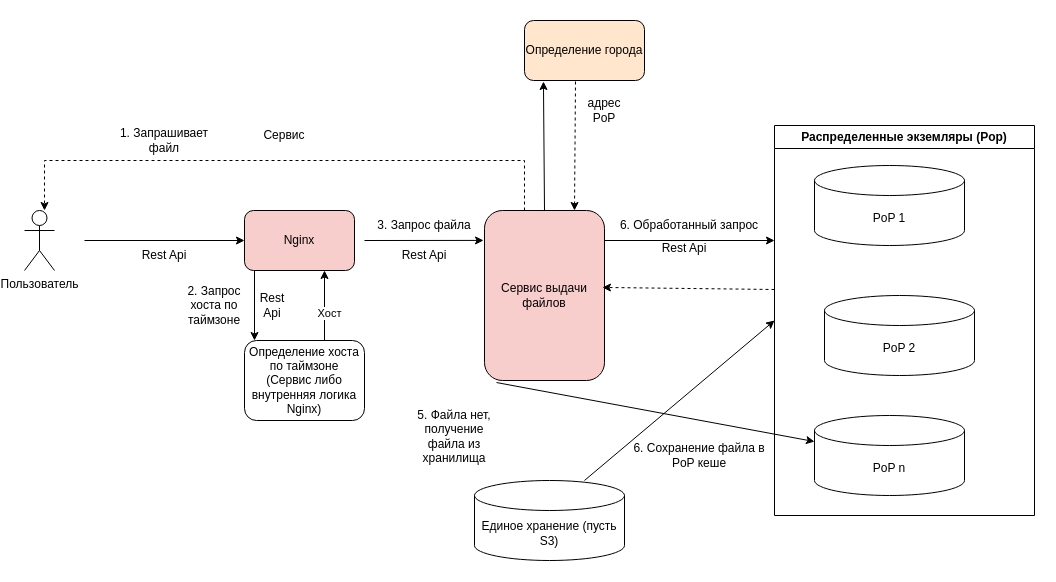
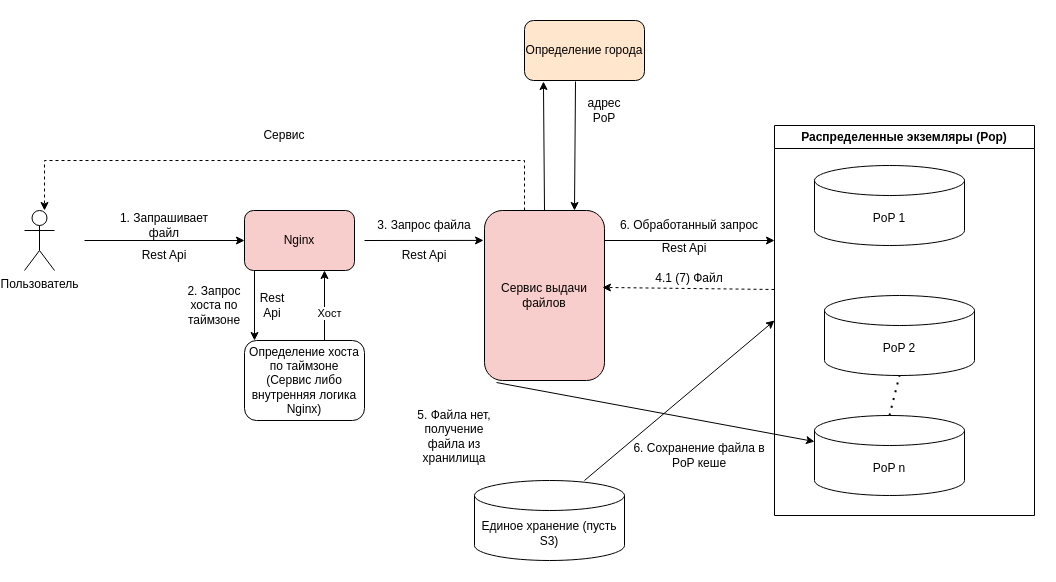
(165, 141) -> (165, 226)
(575, 142) -> (575, 142)
none -> (690, 279)
none -> (894, 396)
